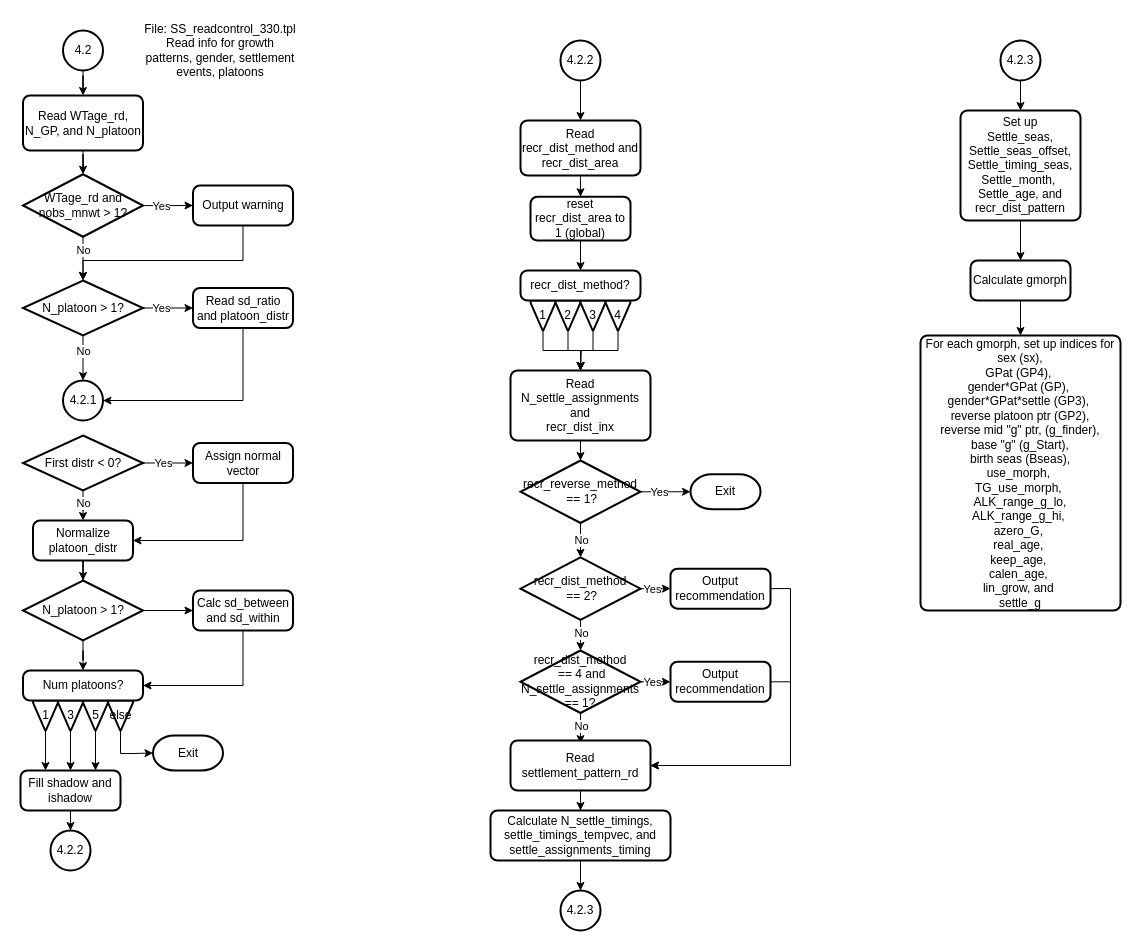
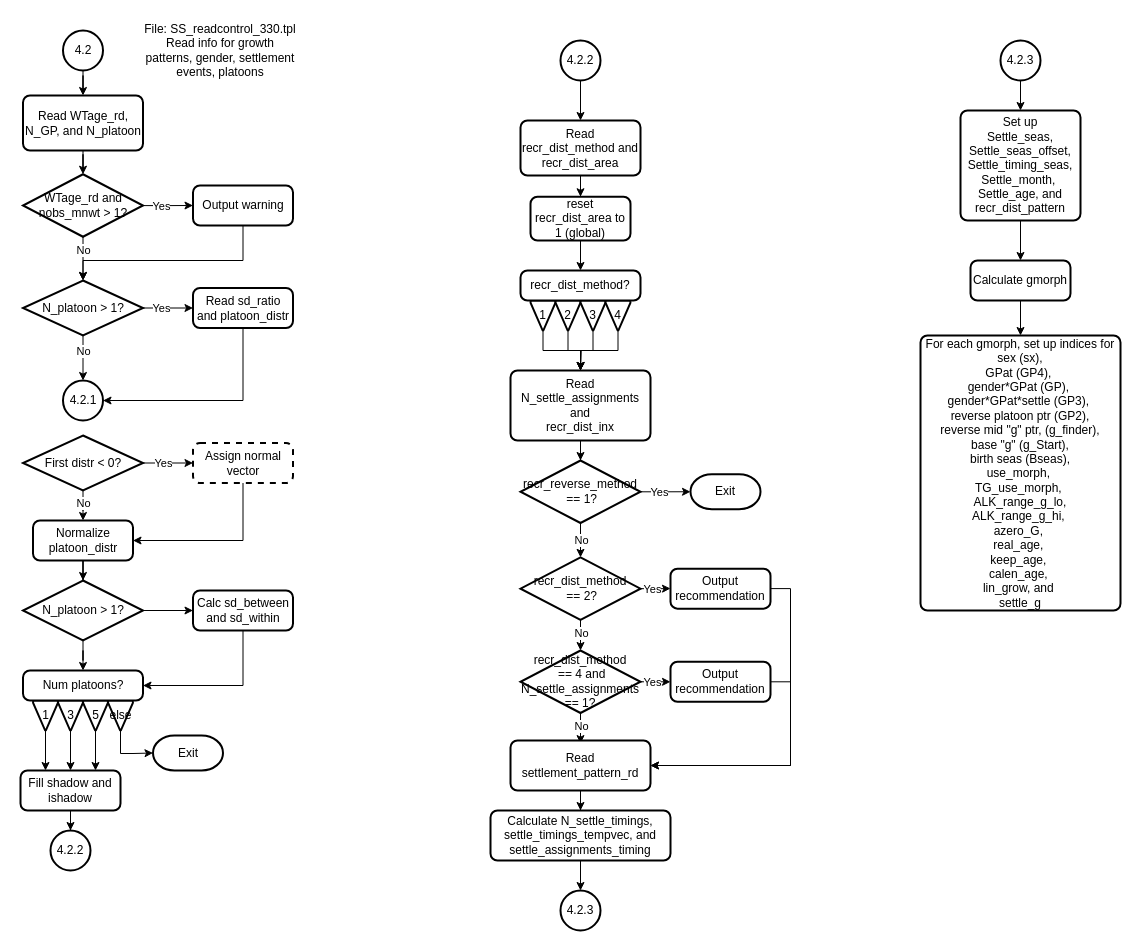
(243, 463) -> (243, 463)
